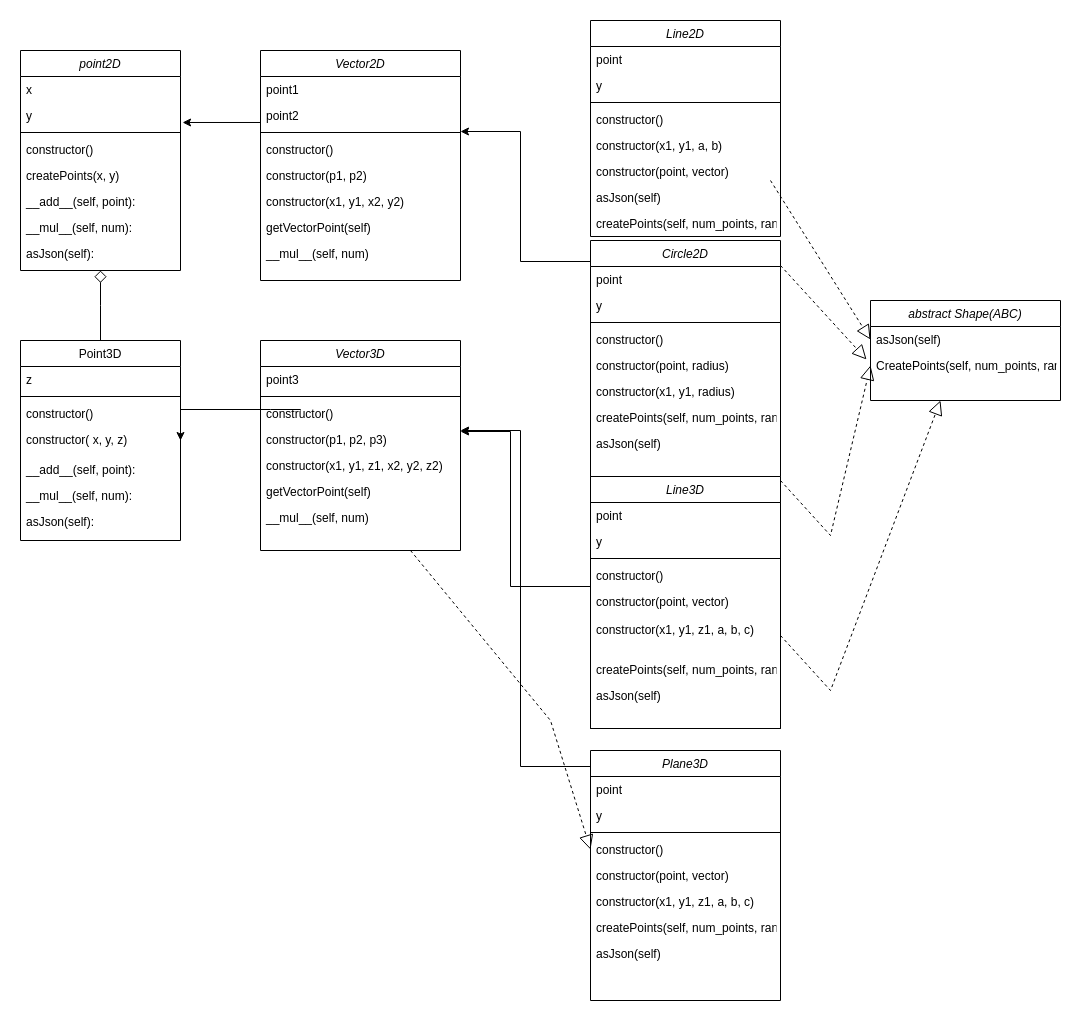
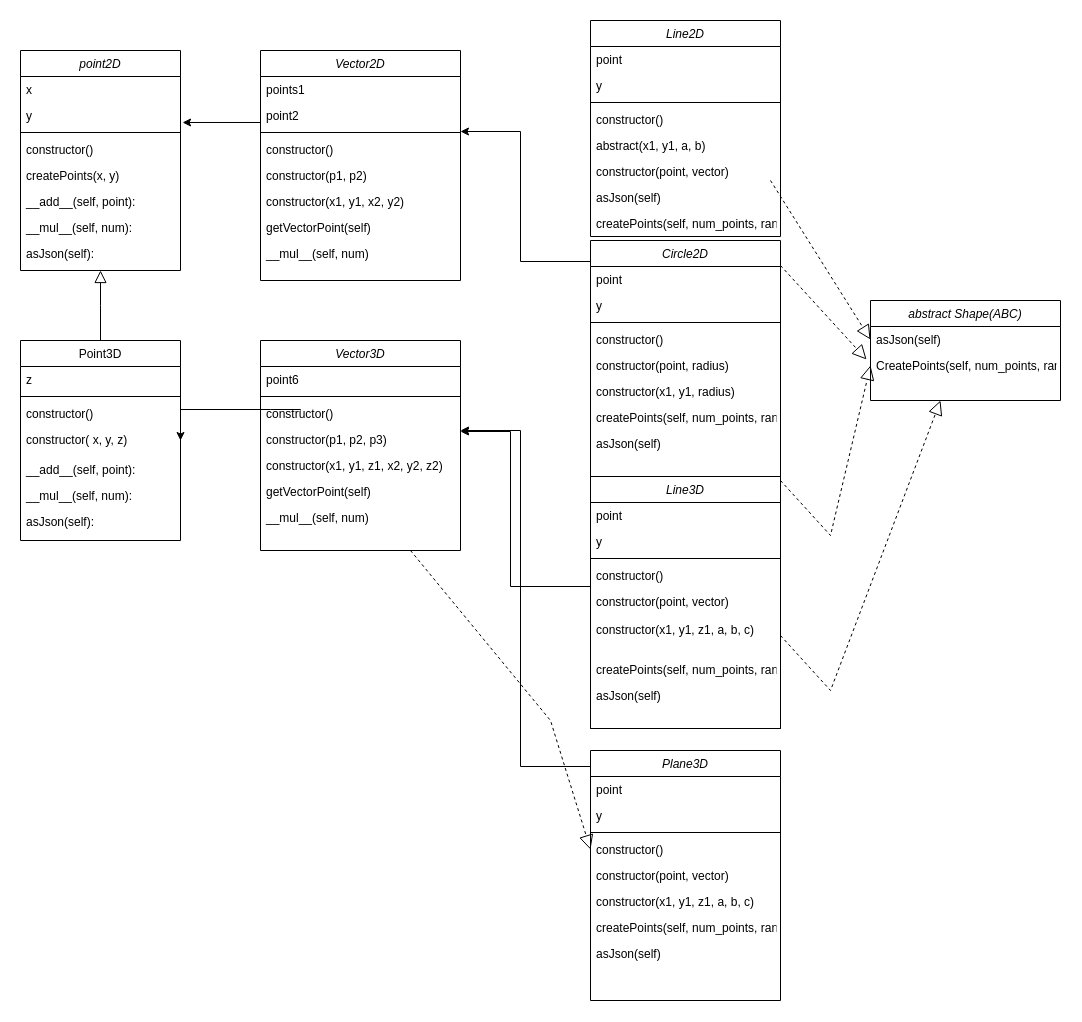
(285, 90) -> (288, 90)
(671, 146) -> (661, 146)
(101, 283) -> (101, 284)
(285, 380) -> (285, 380)
